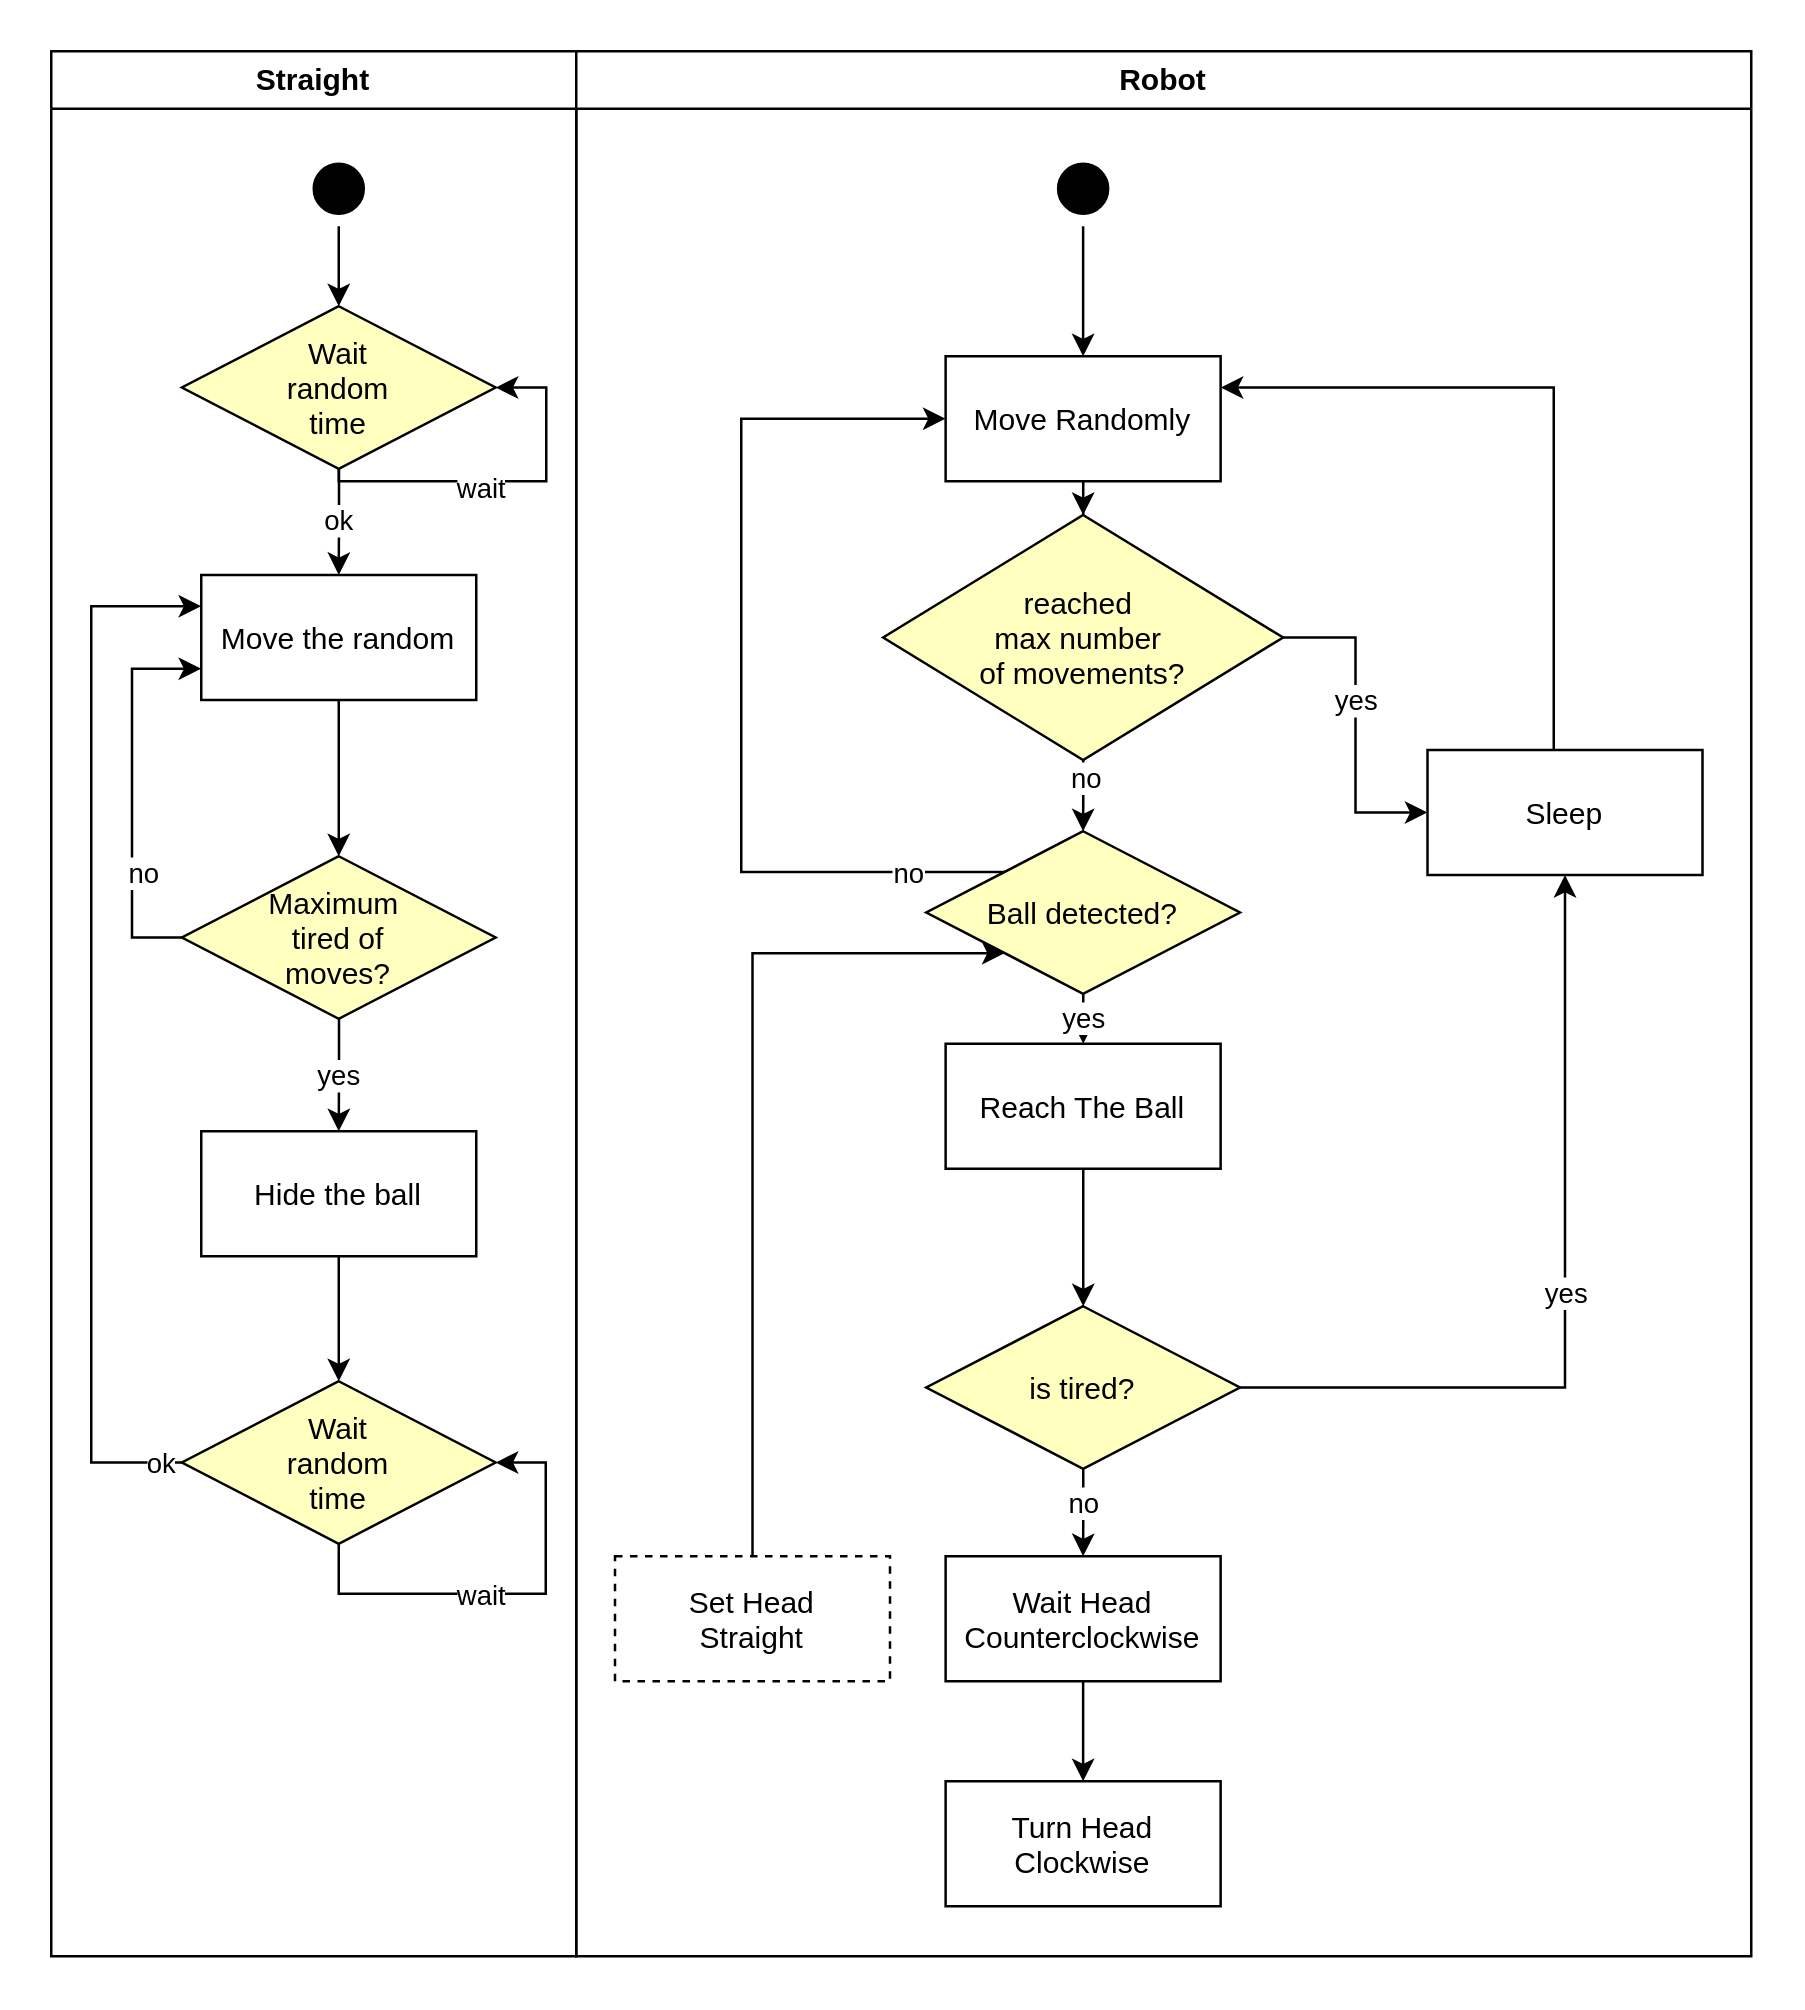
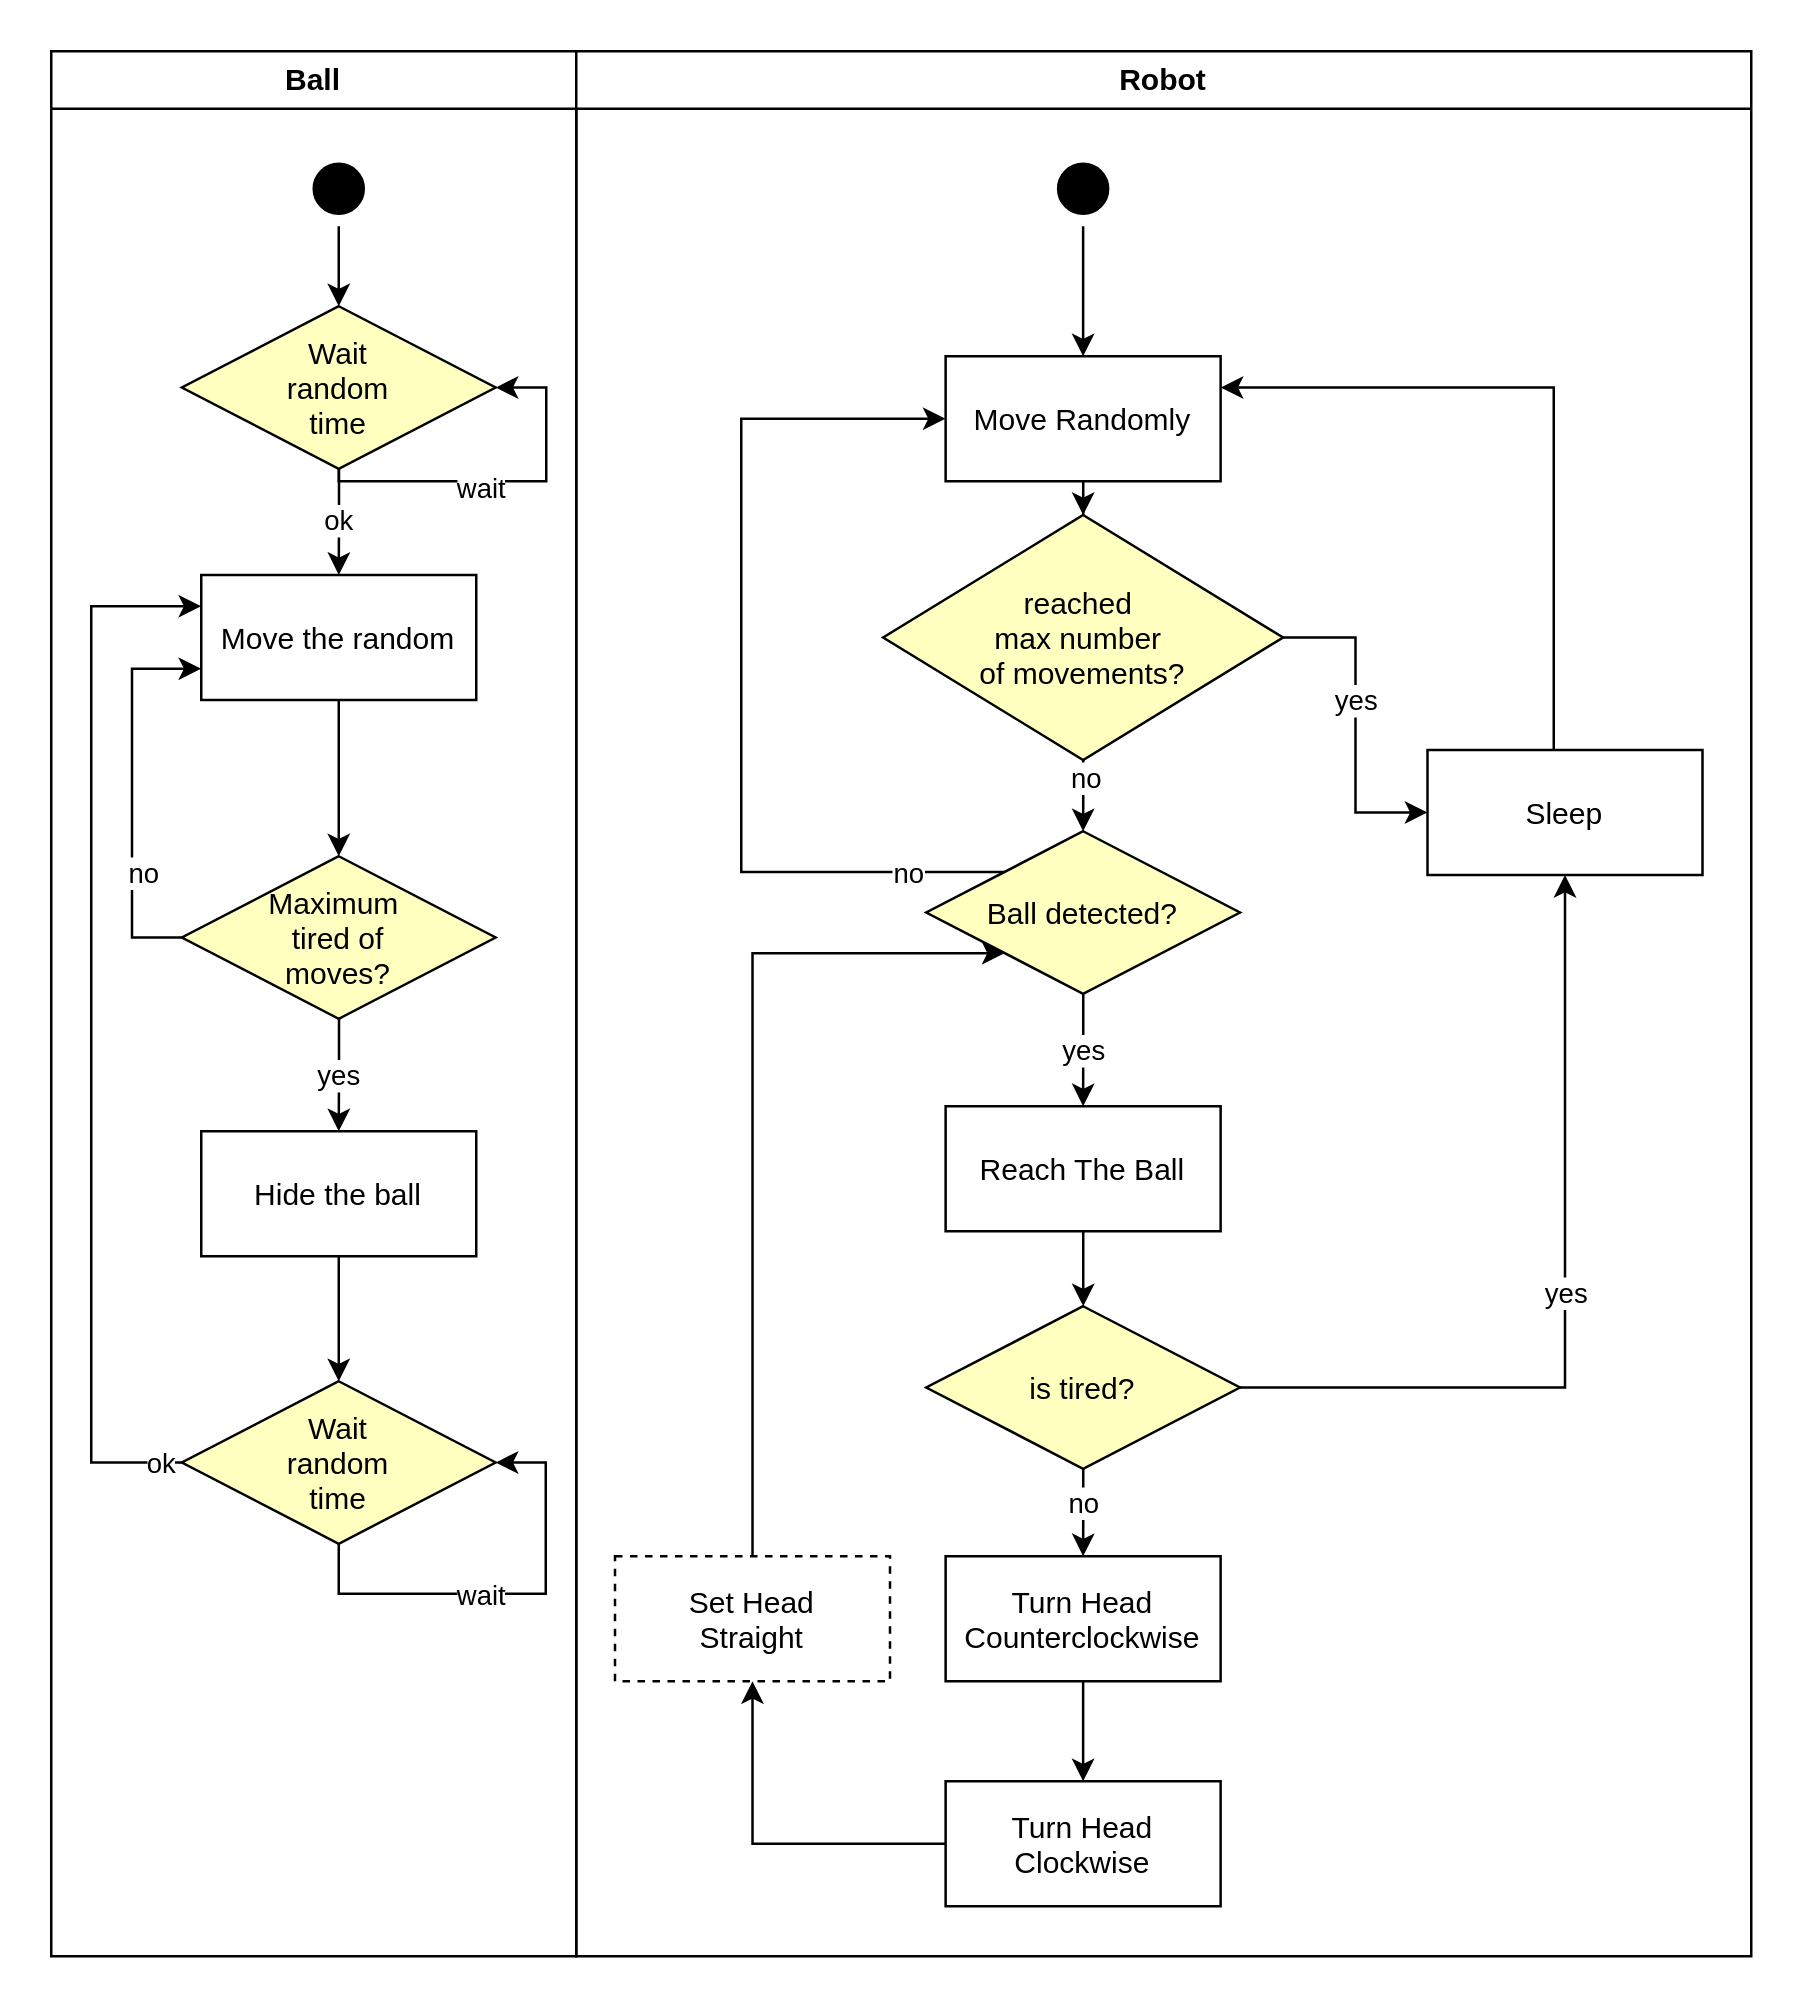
(314, 81) -> (314, 81)
(1083, 1106) -> (1083, 1169)
(1082, 1603) -> (1082, 1603)
none -> (776, 1844)
